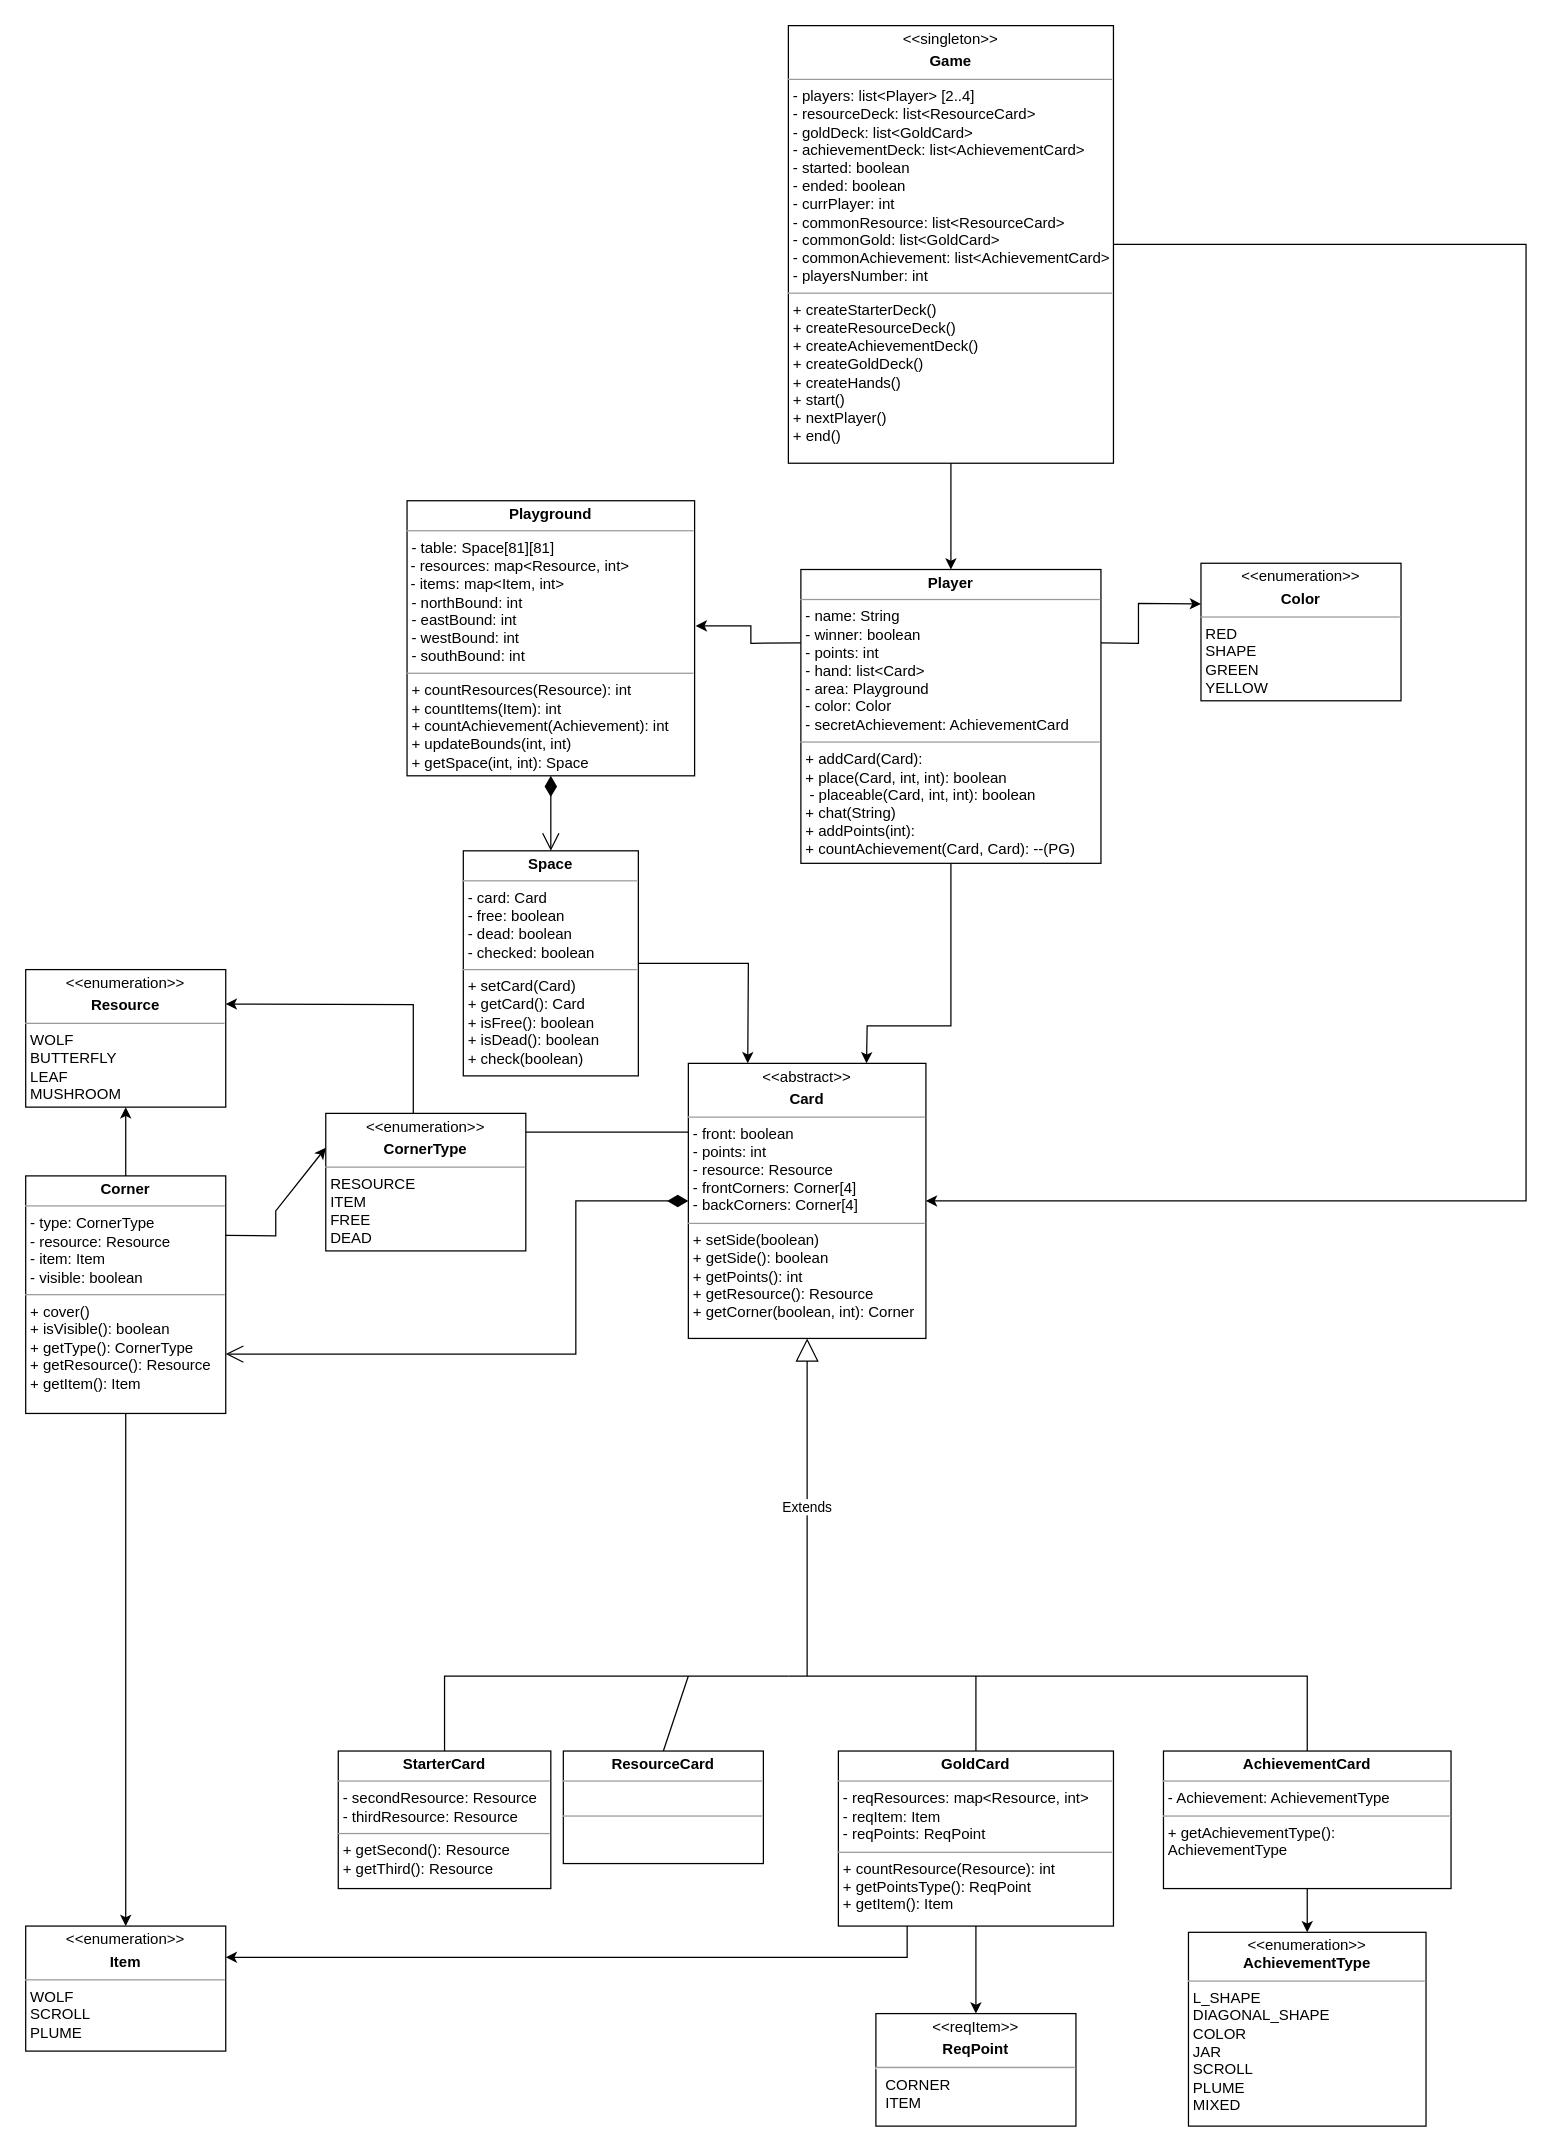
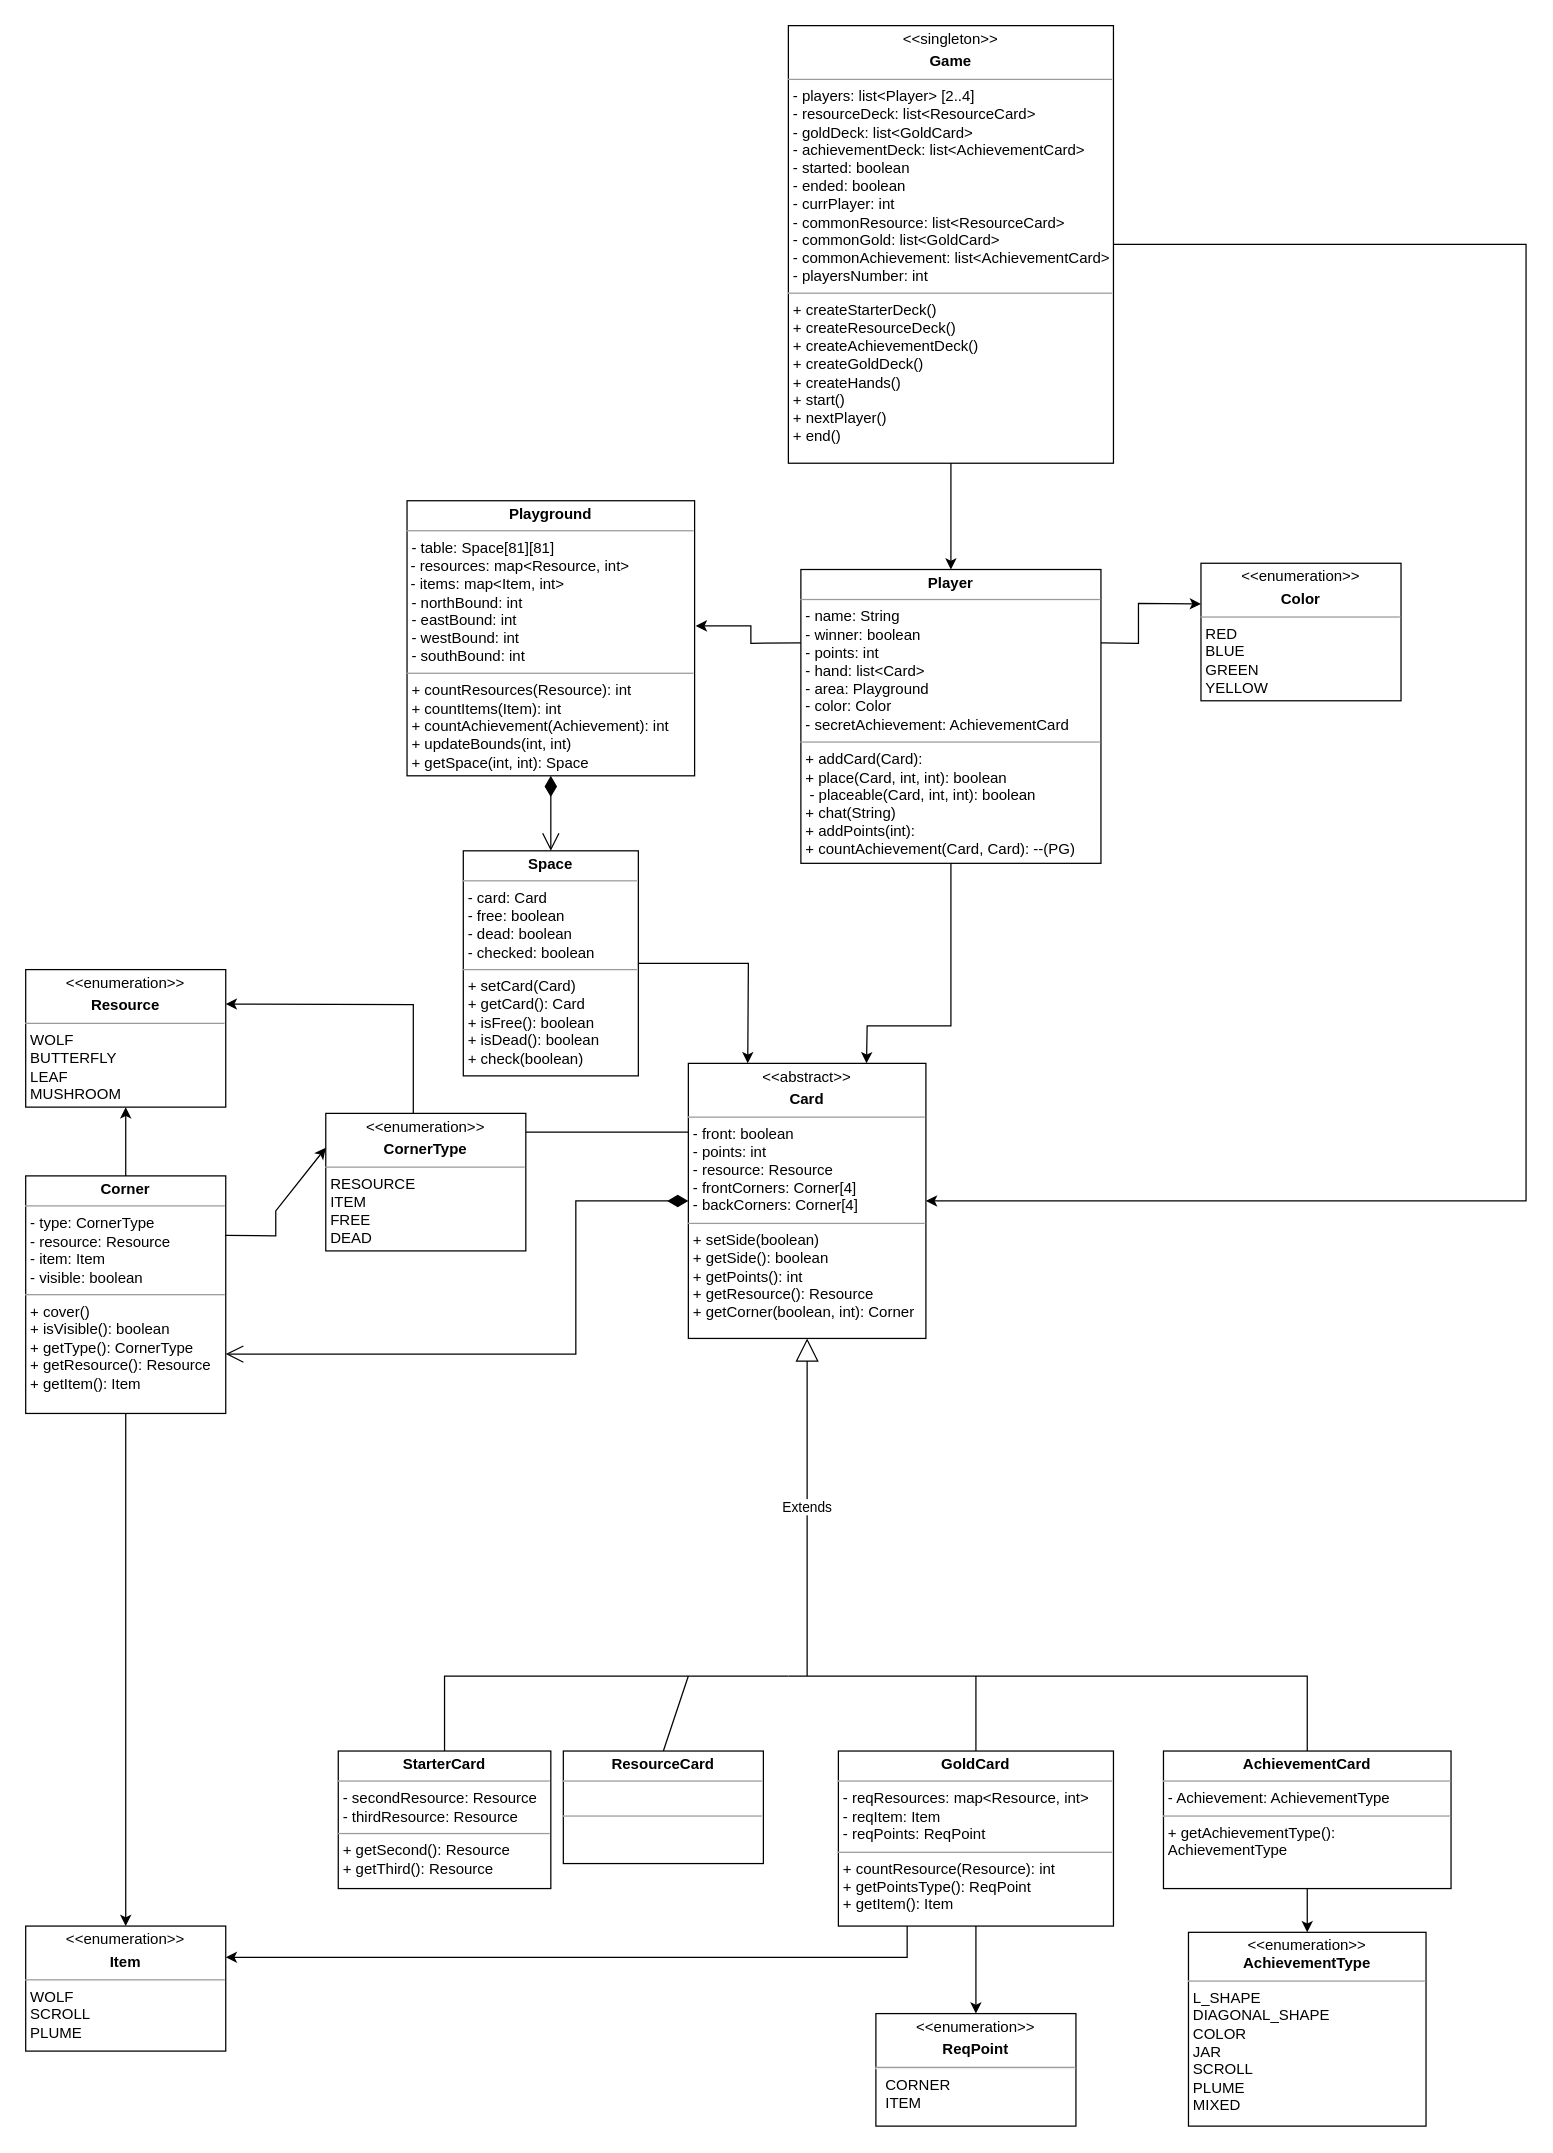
(1262, 617) -> (1262, 617)
(922, 2049) -> (937, 2049)
